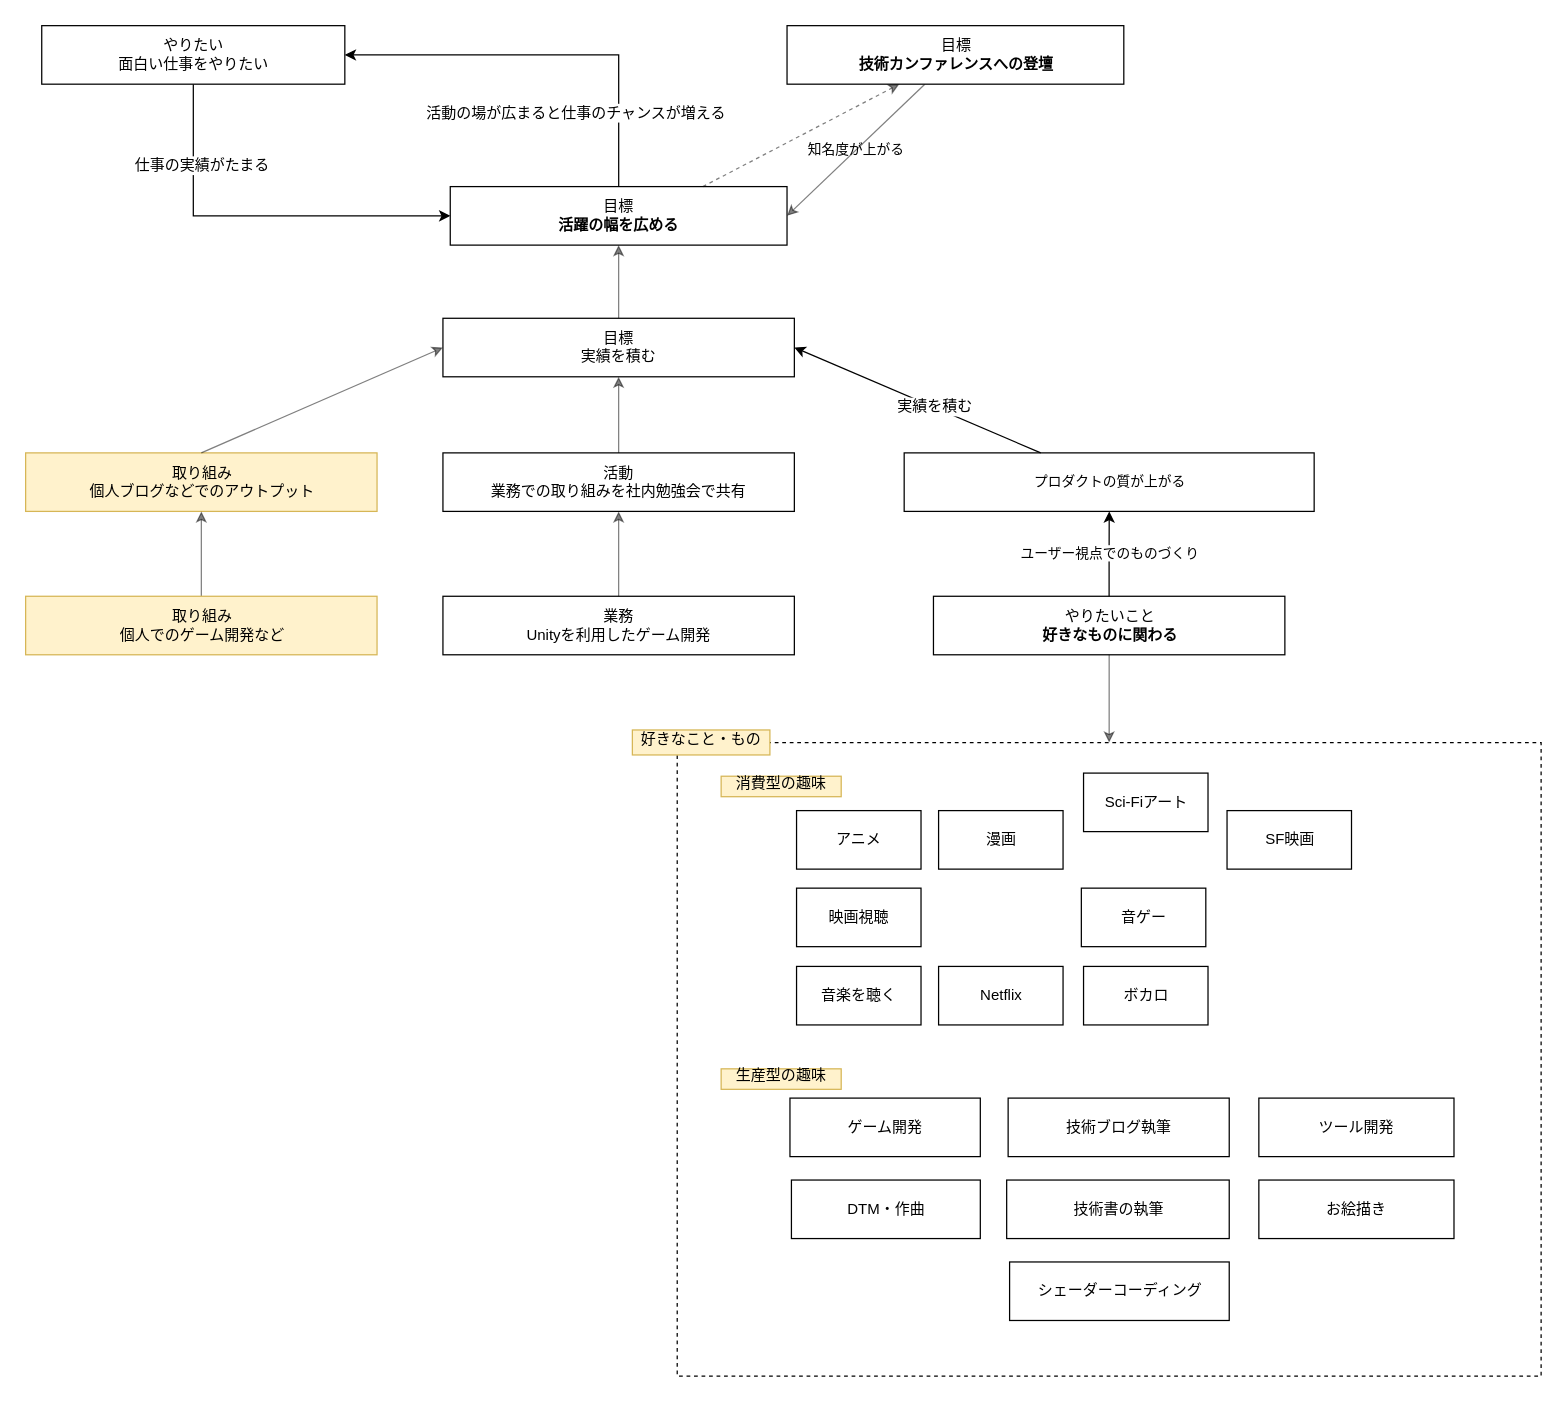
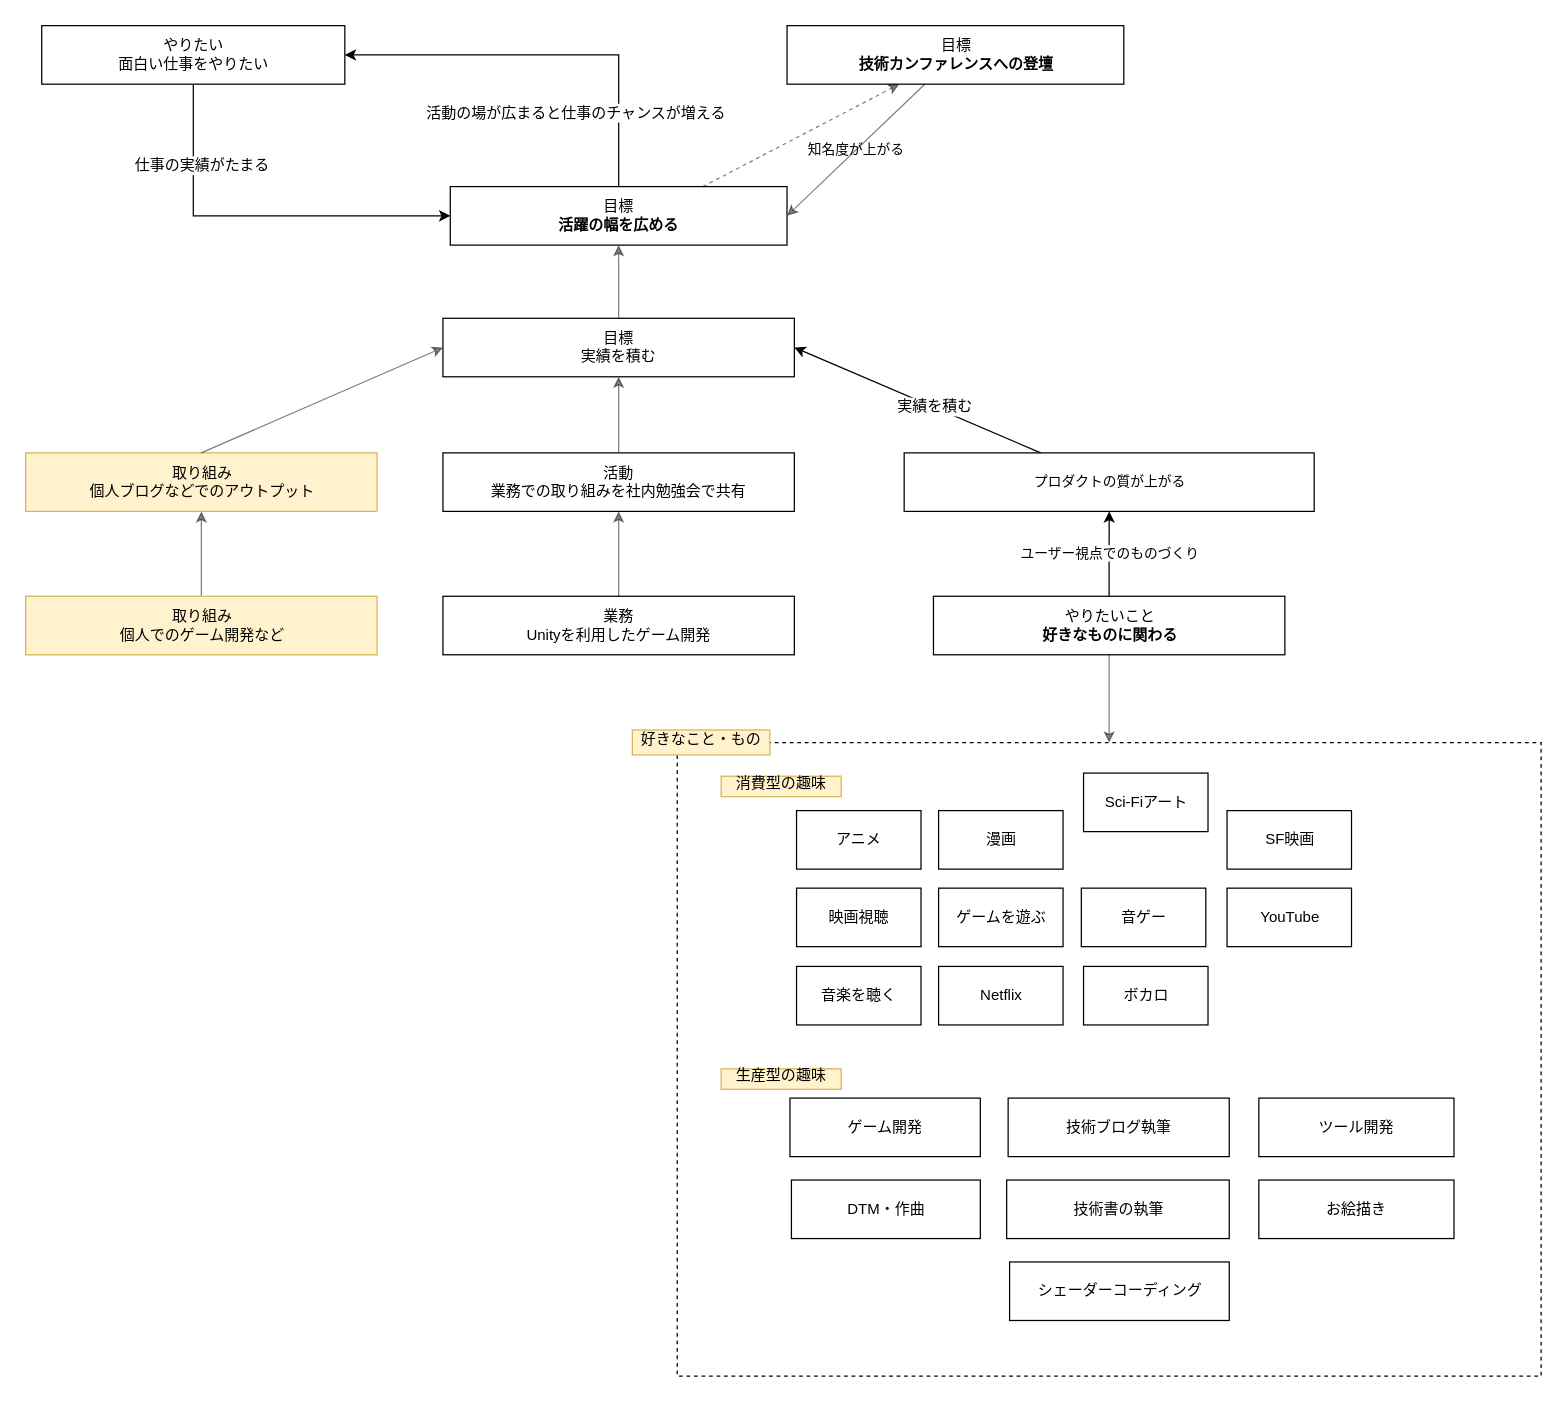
none -> (1000, 917)
none -> (1289, 917)
